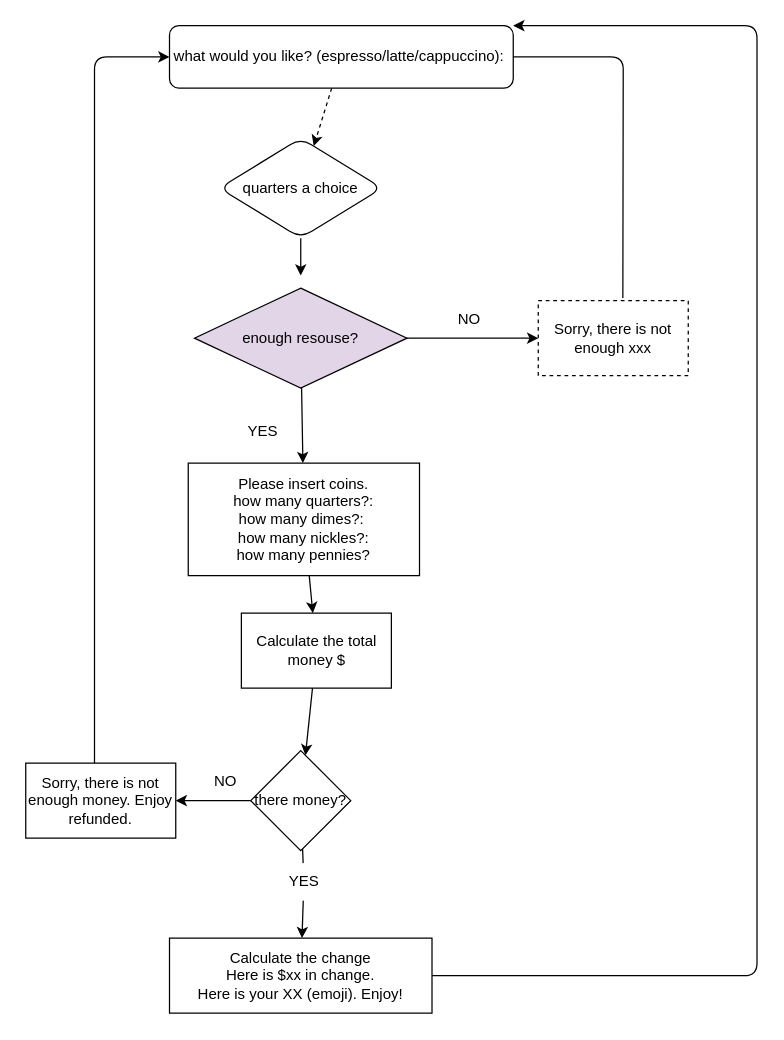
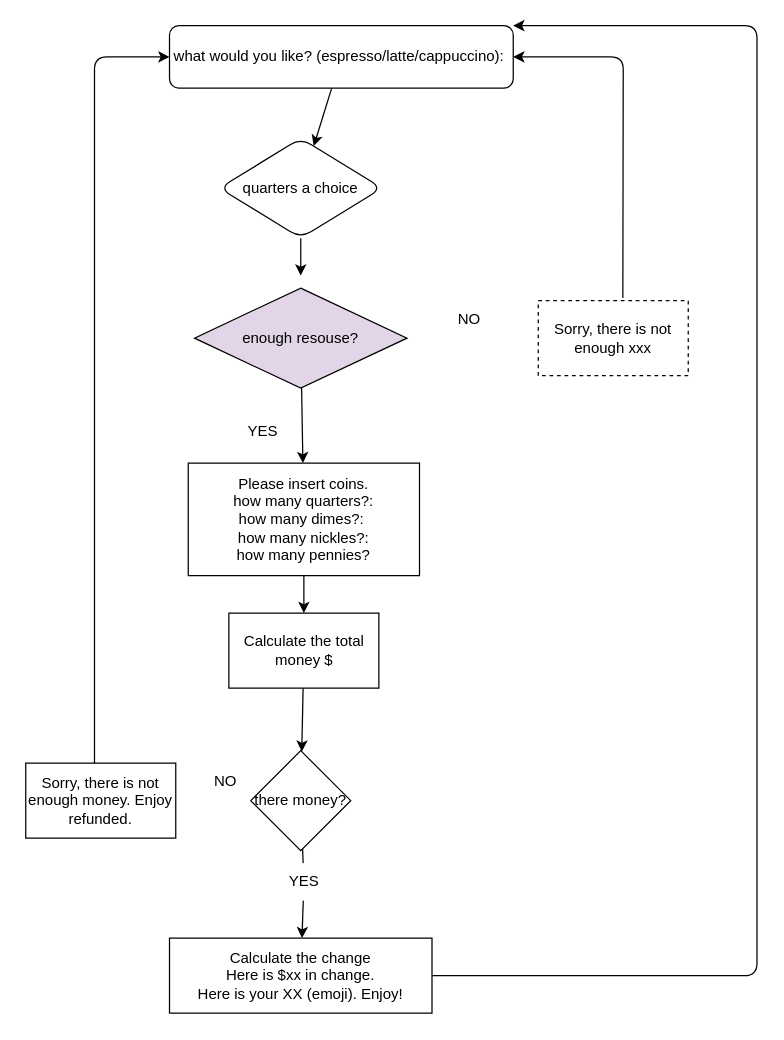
(519, 57) -> (523, 57)
(323, 114) -> (323, 114)
(468, 338) -> none
(316, 651) -> (304, 651)
(218, 801) -> none
